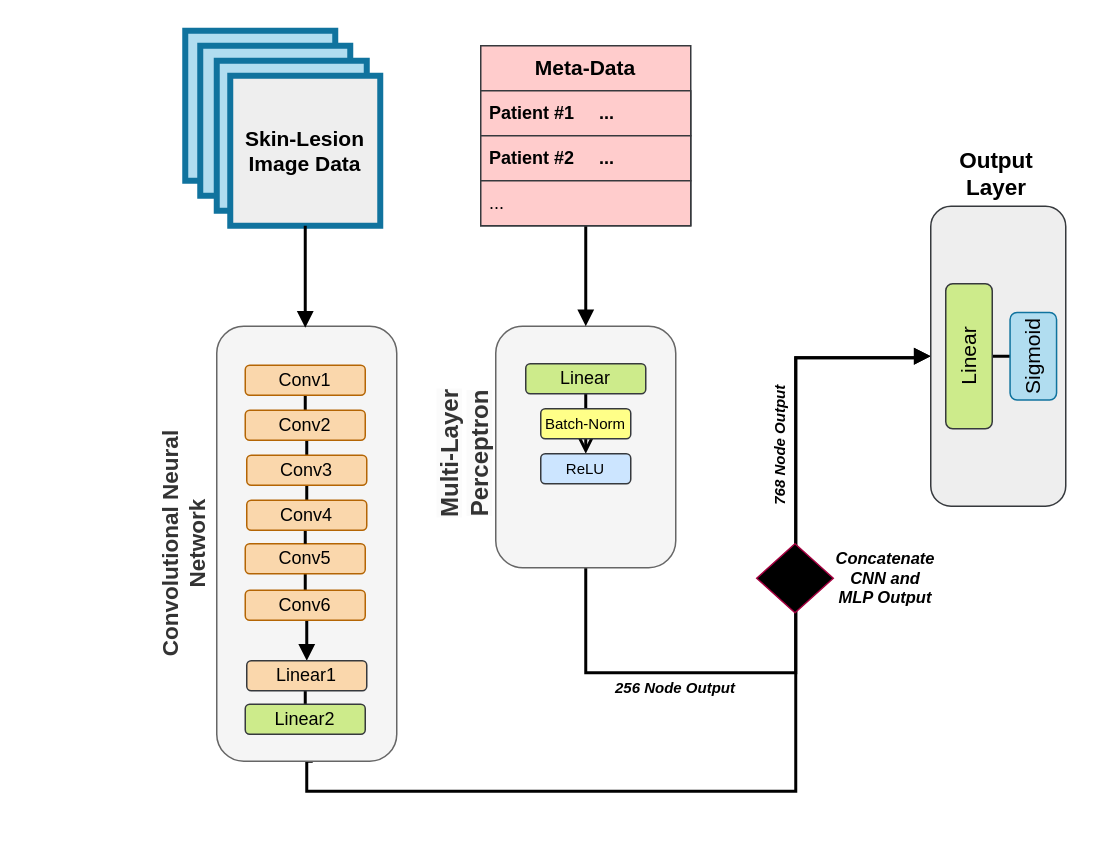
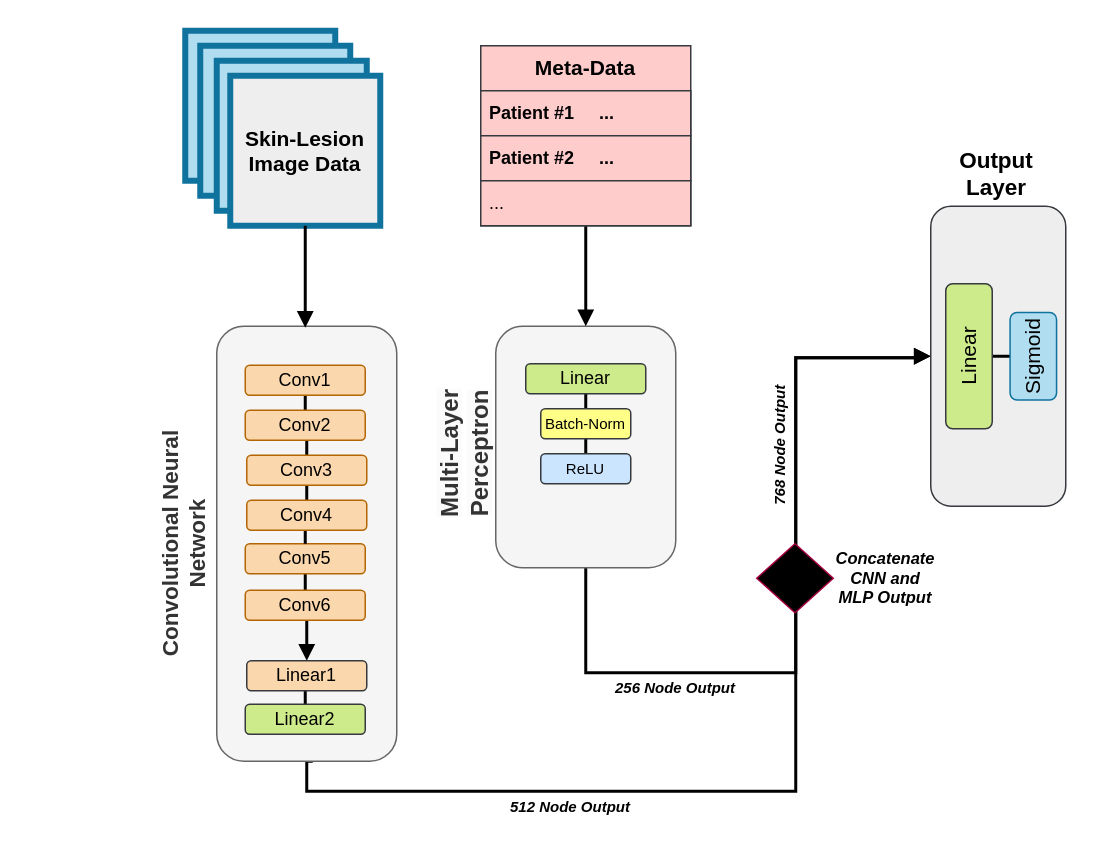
(586, 443) -> (586, 447)
none -> (571, 806)
